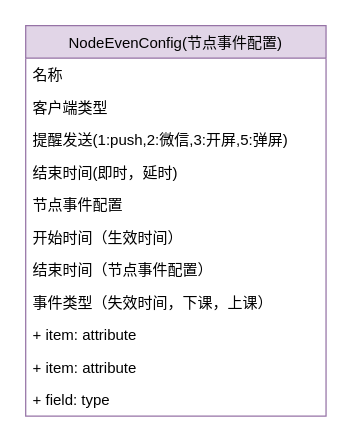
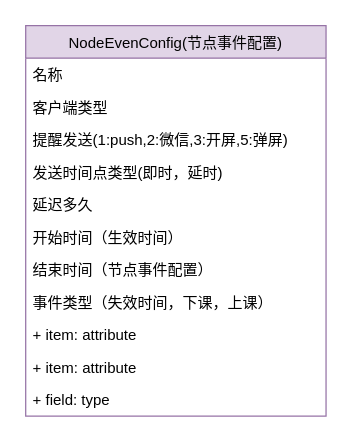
(108, 173) -> (131, 173)
(78, 205) -> (63, 205)
